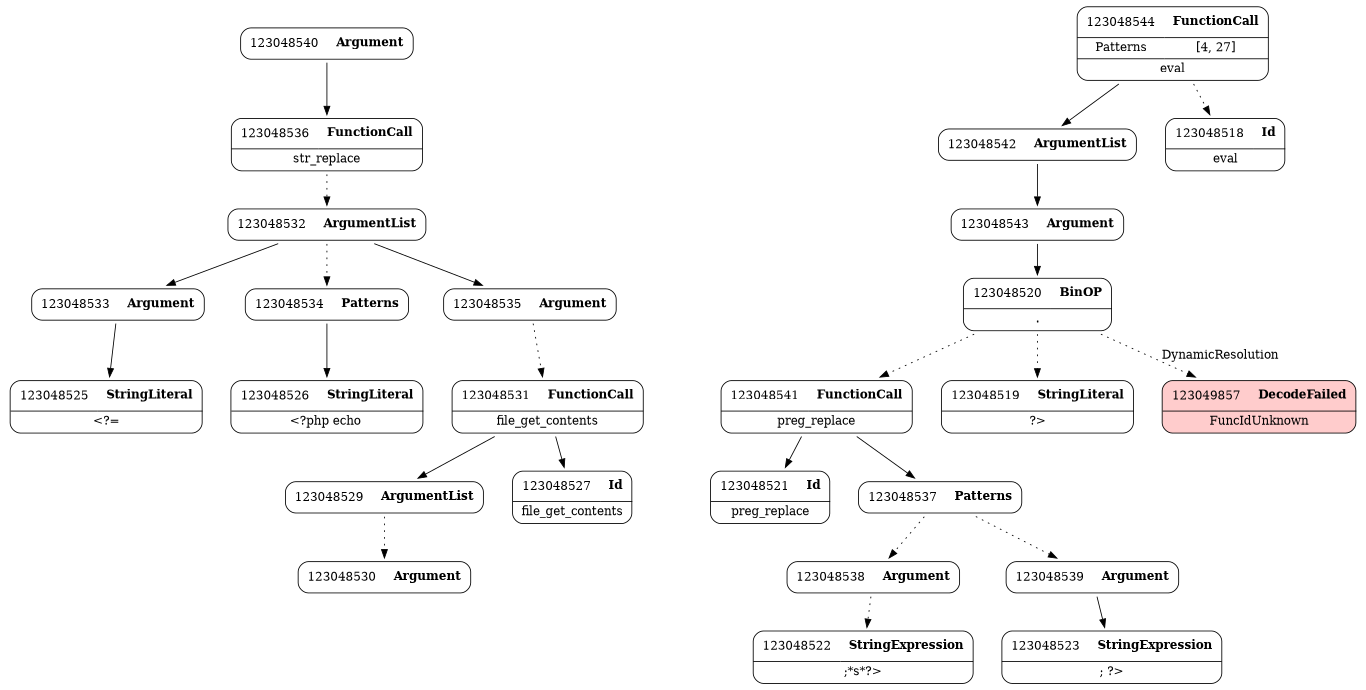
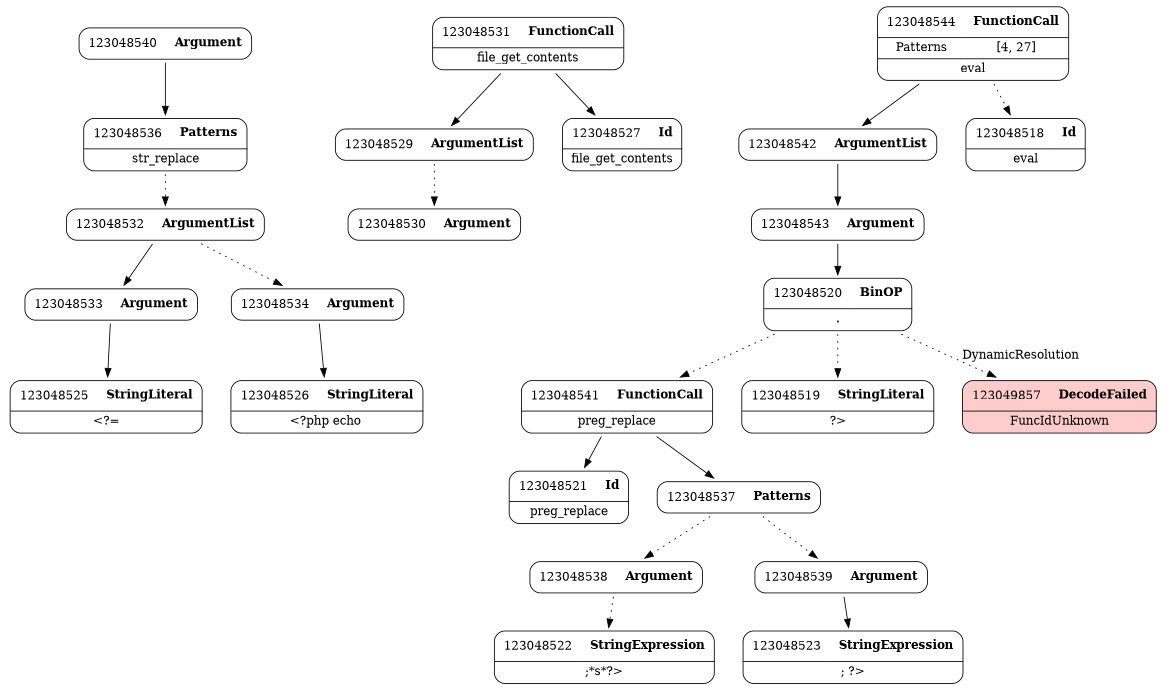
(370, 133) -> (209, 133)
(370, 304) -> (361, 304)
(530, 304) -> none
